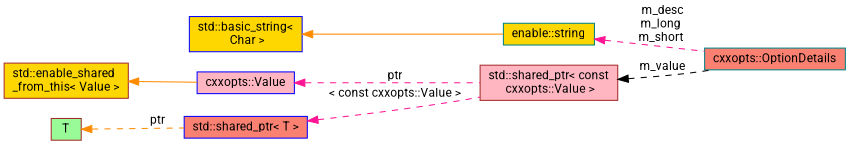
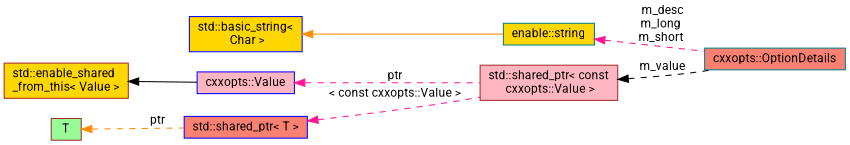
(168, 82) -> (168, 82)
